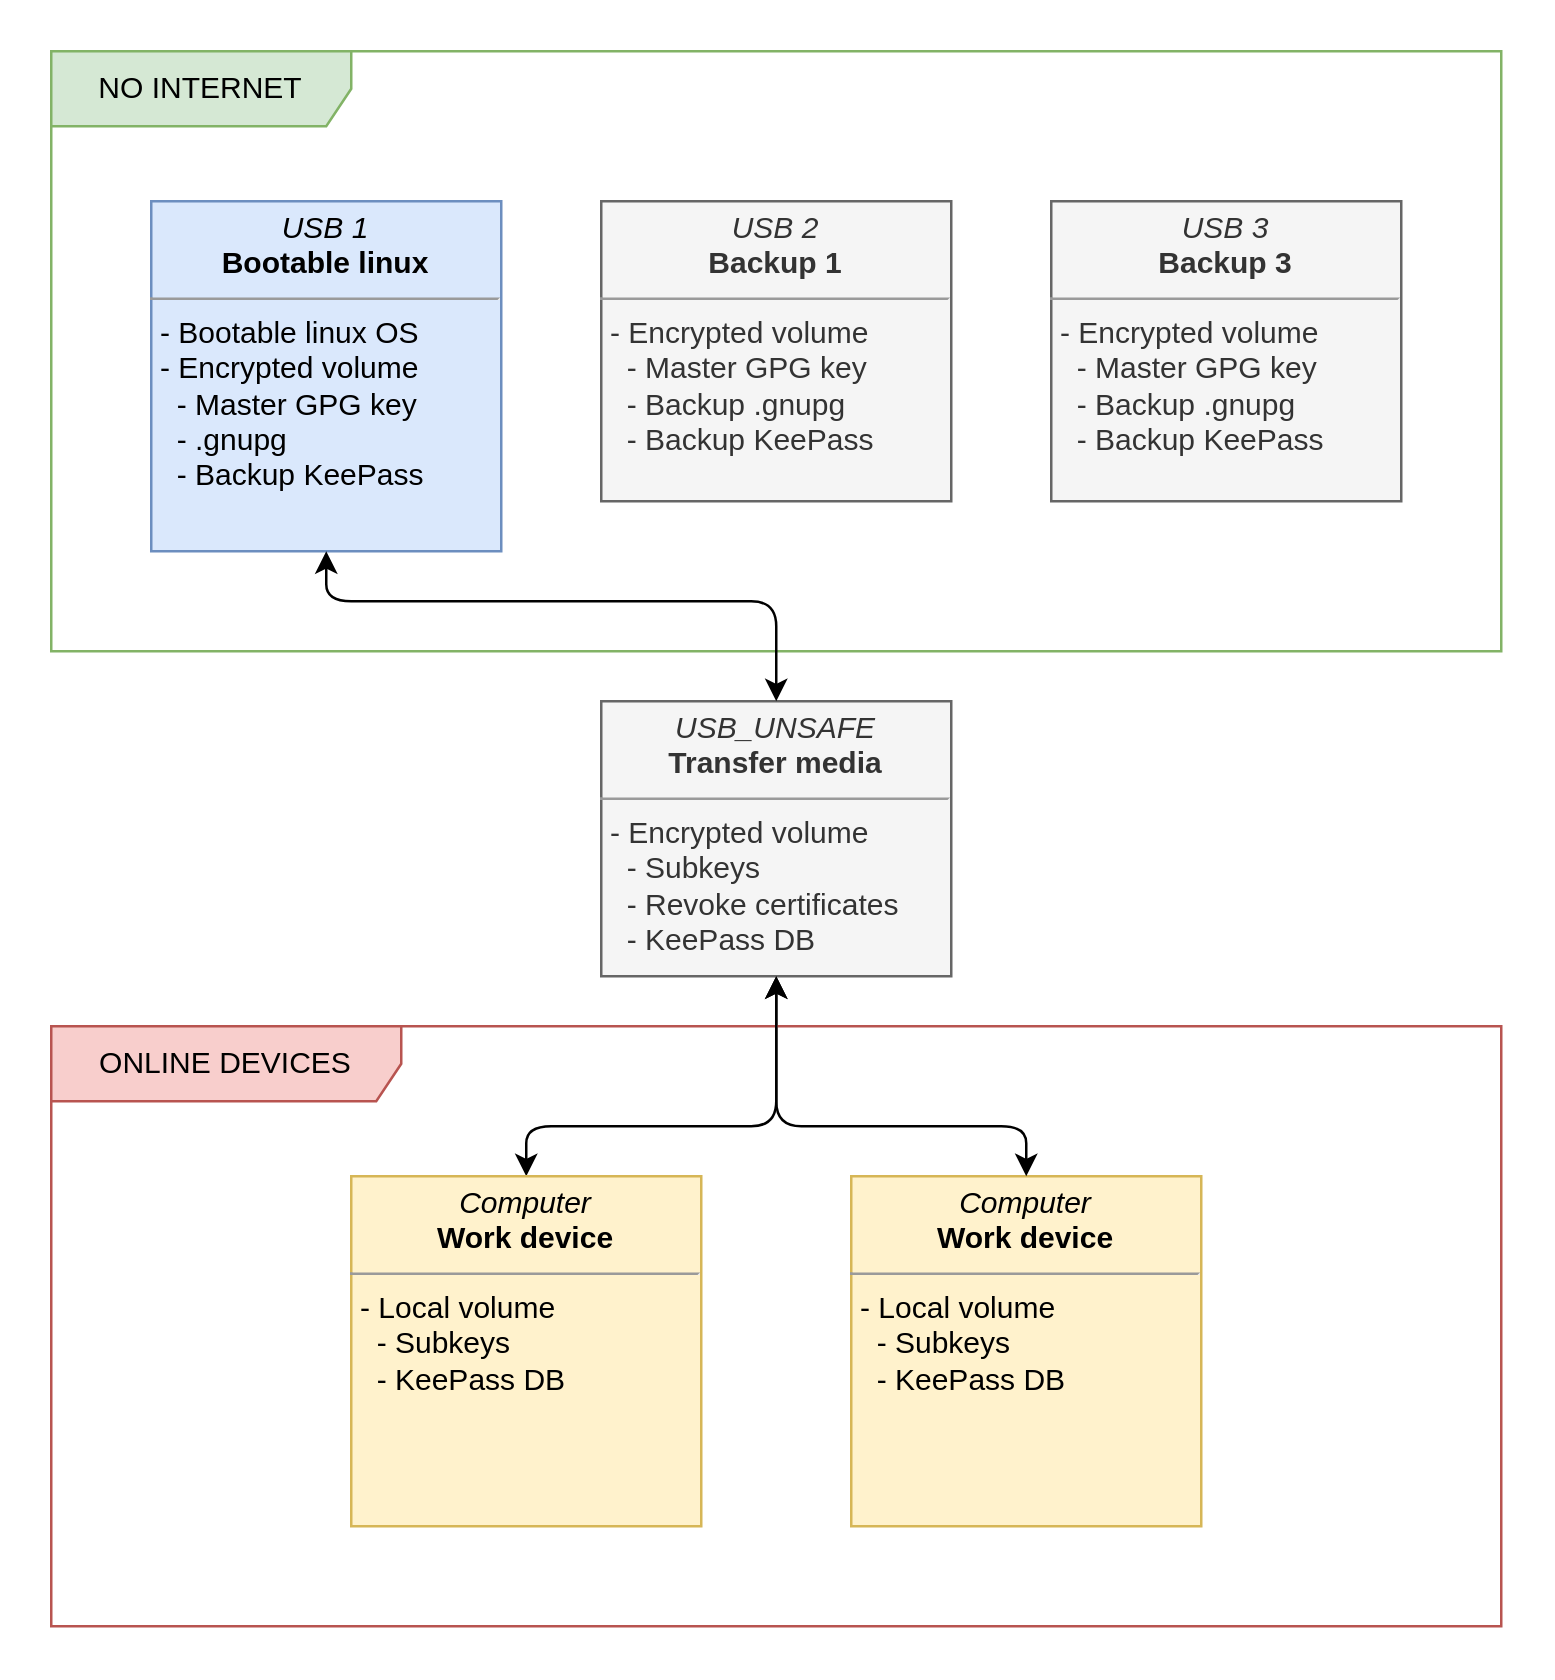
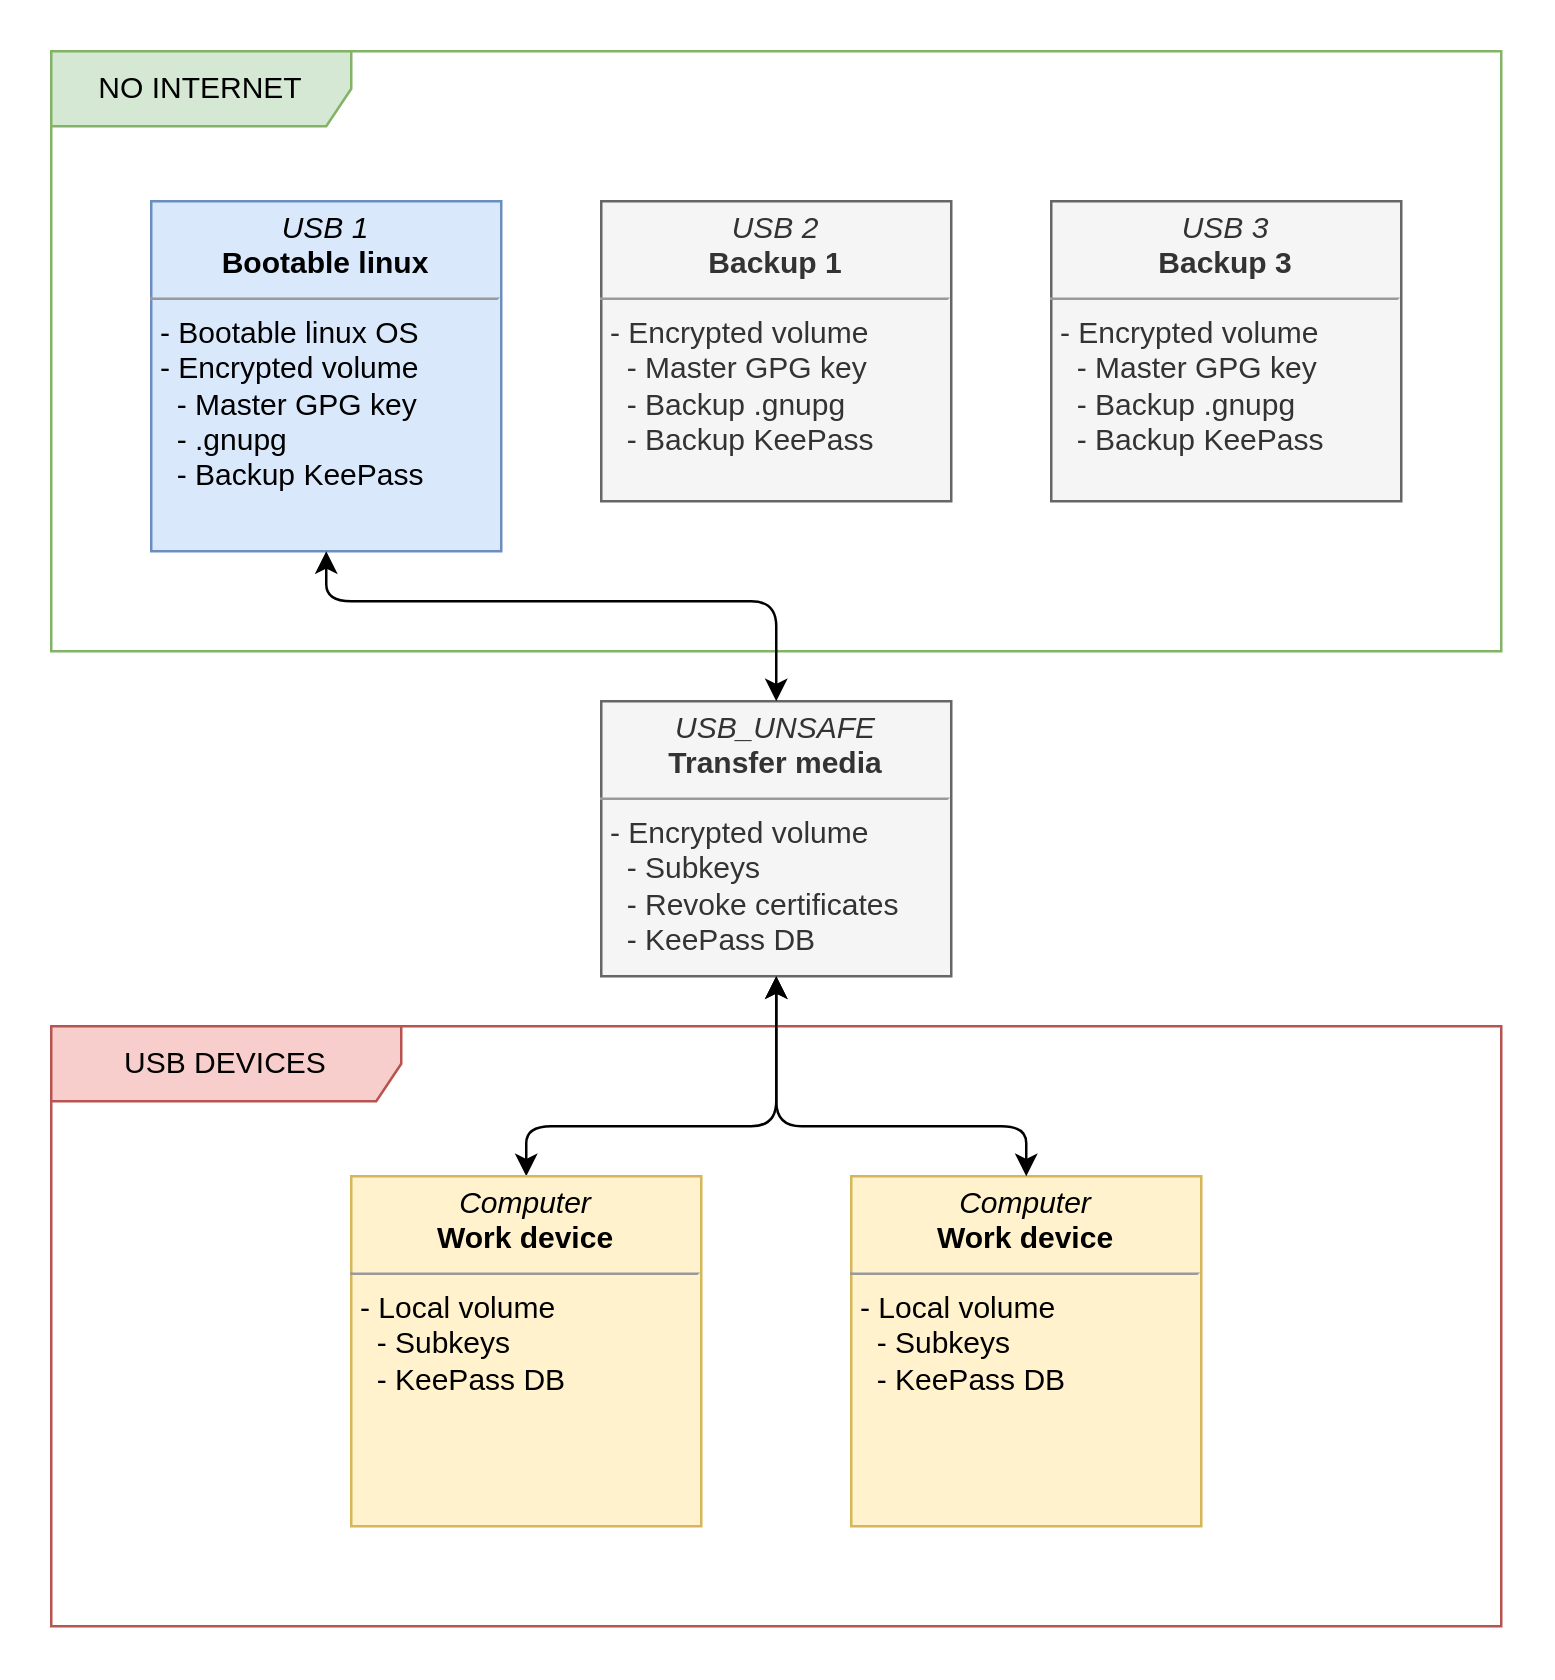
(226, 1064) -> (226, 1064)
